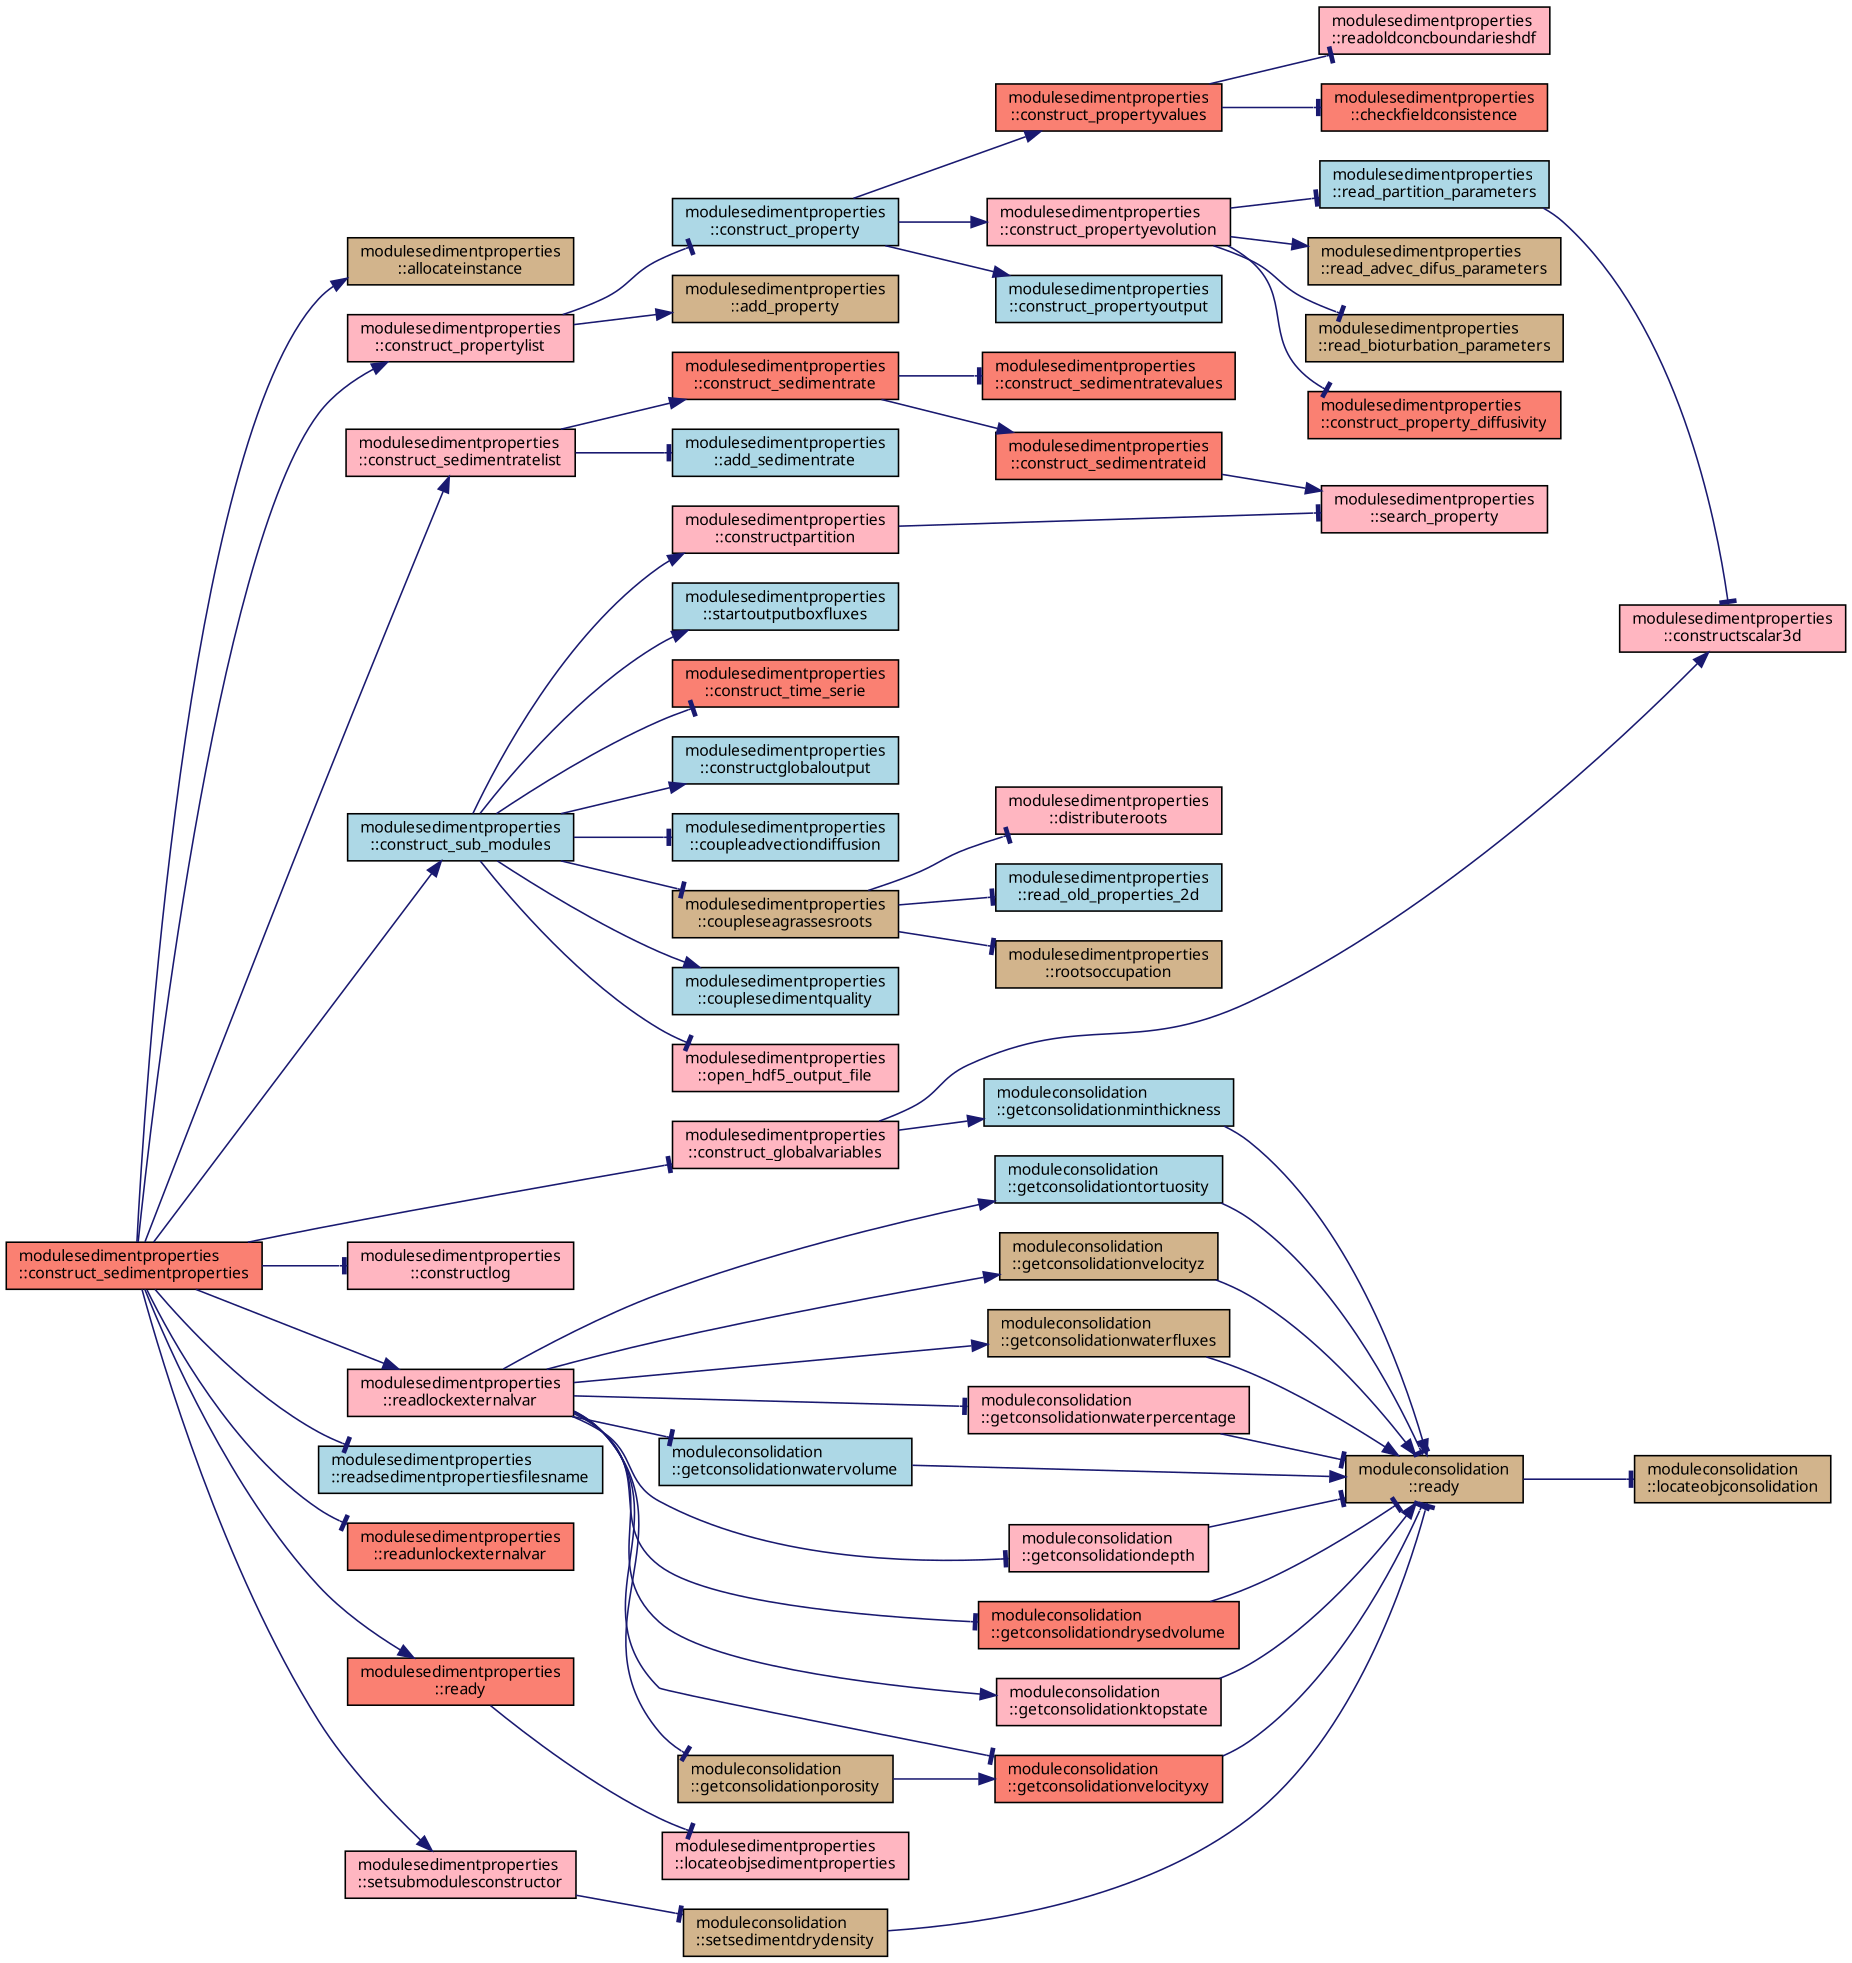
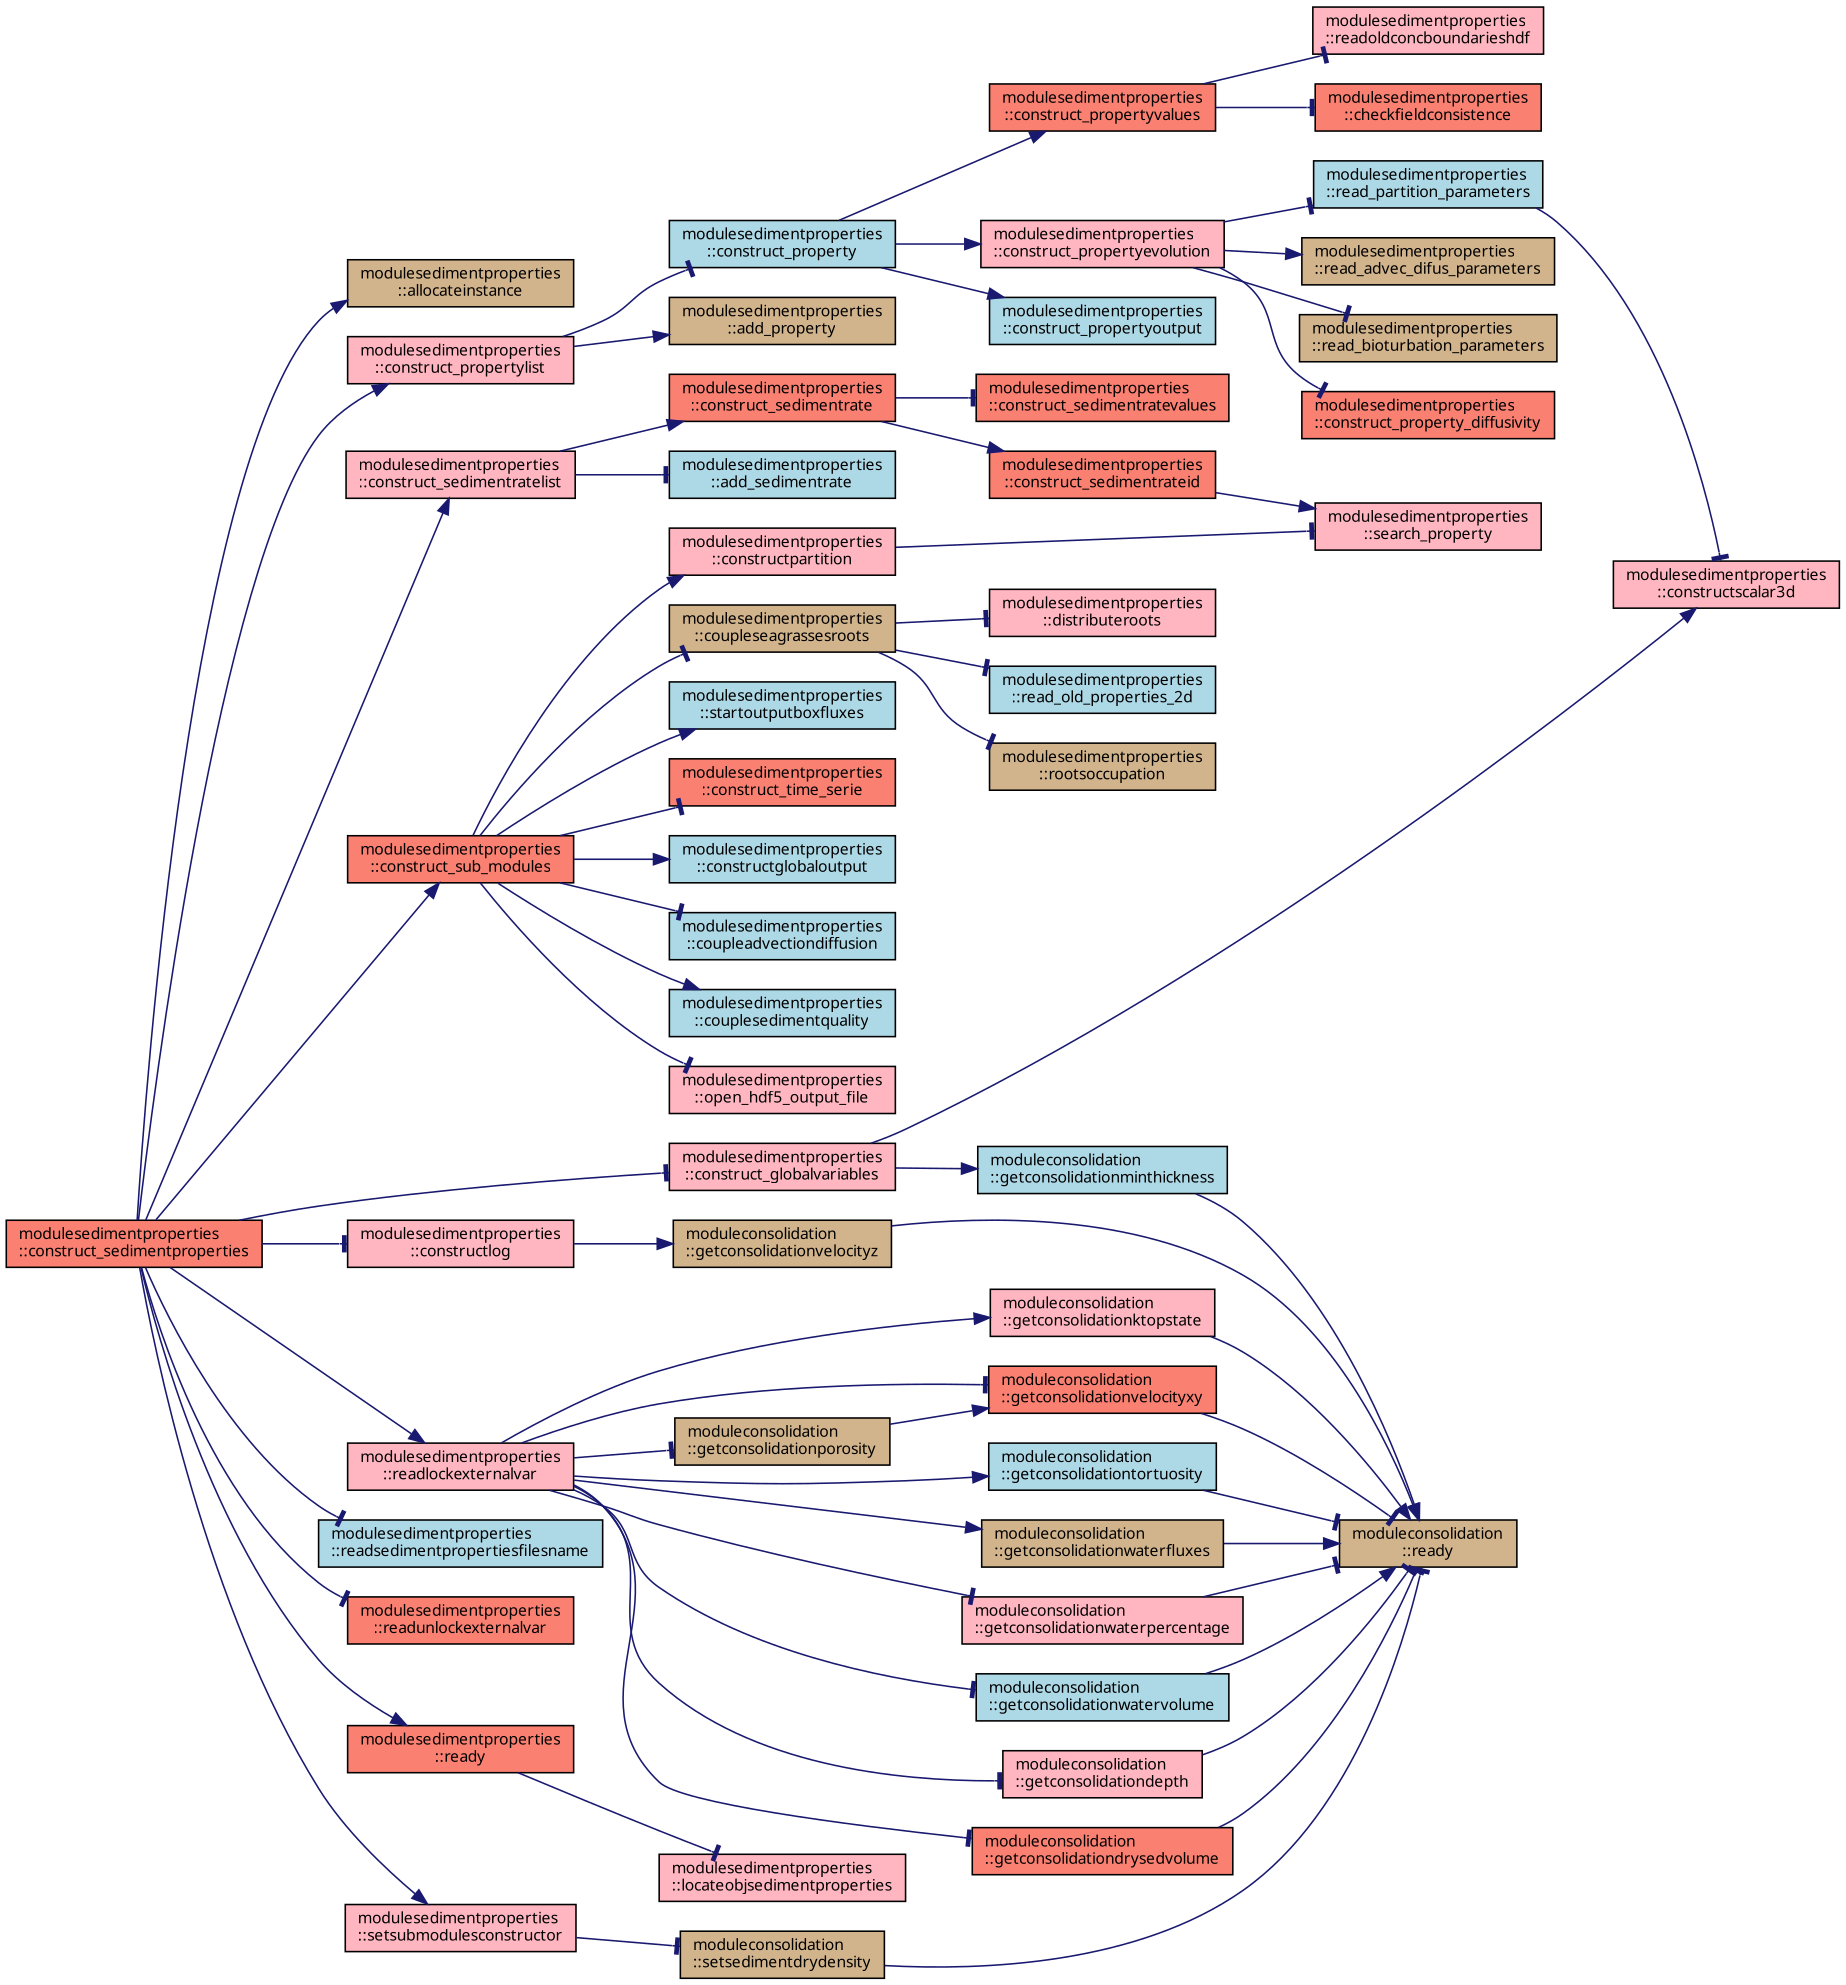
(461, 837) -> (461, 859)
(764, 1319) -> (616, 1244)
(1733, 1479) -> none
